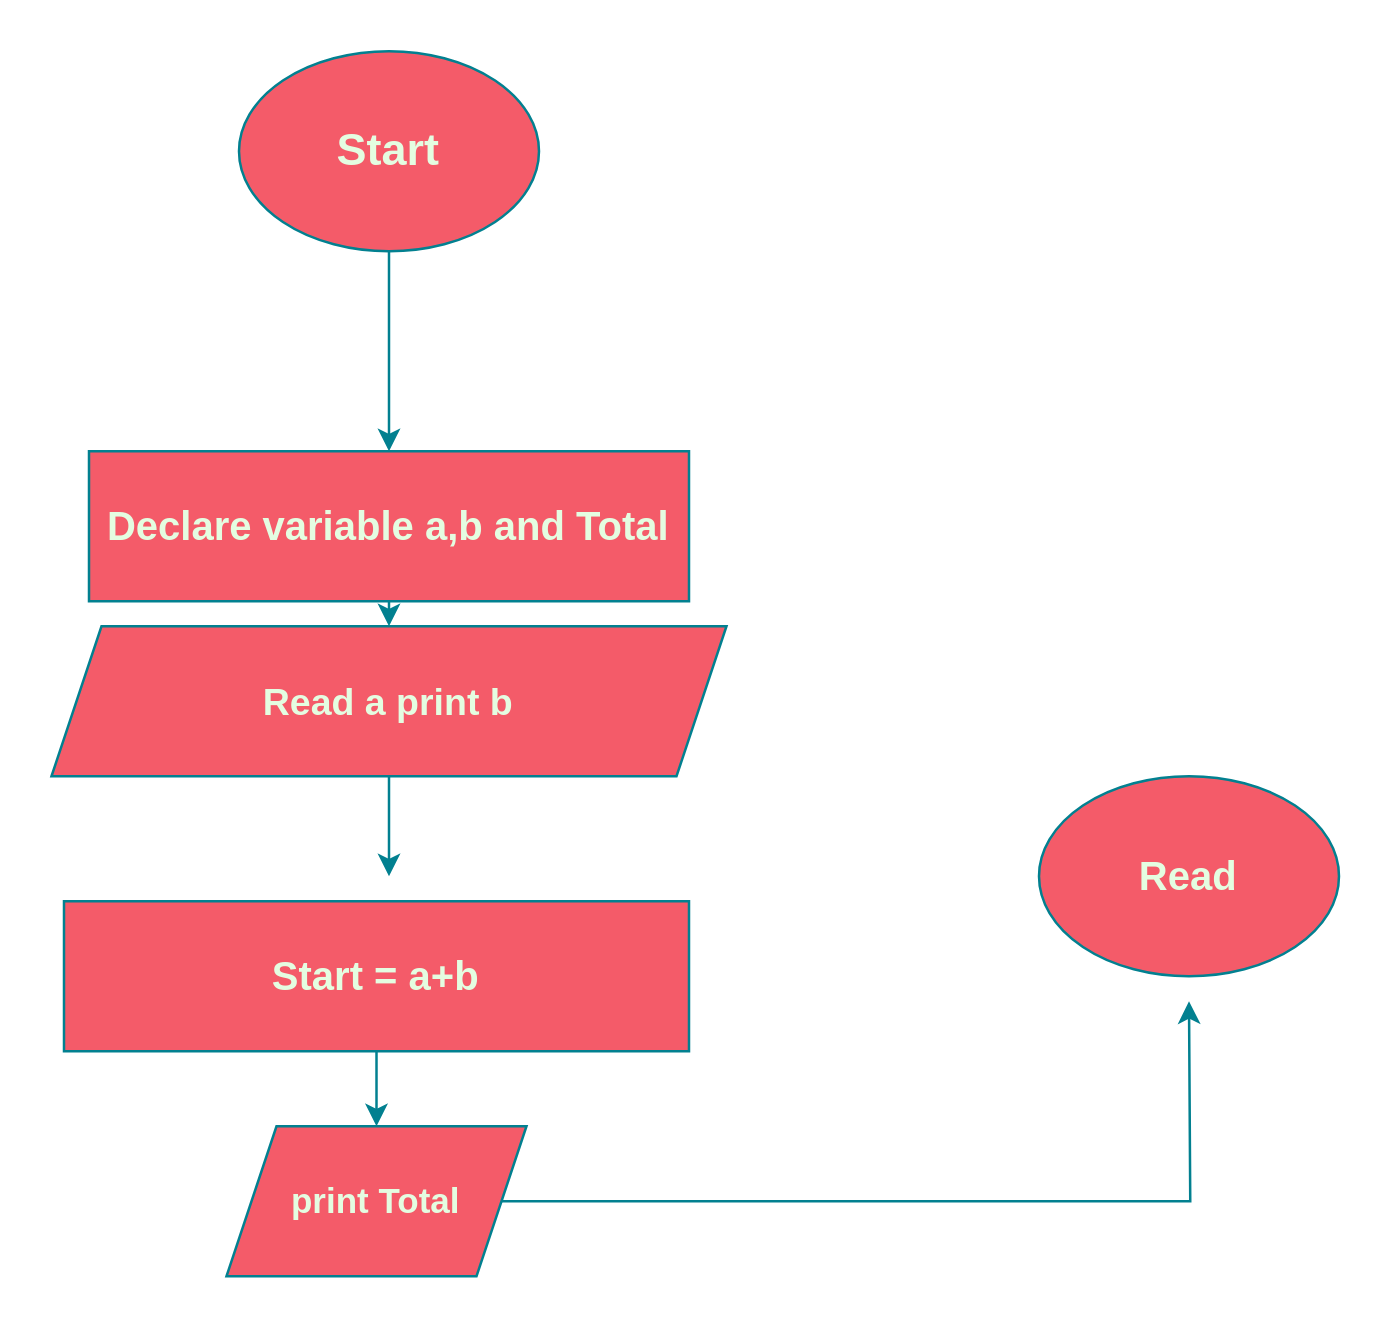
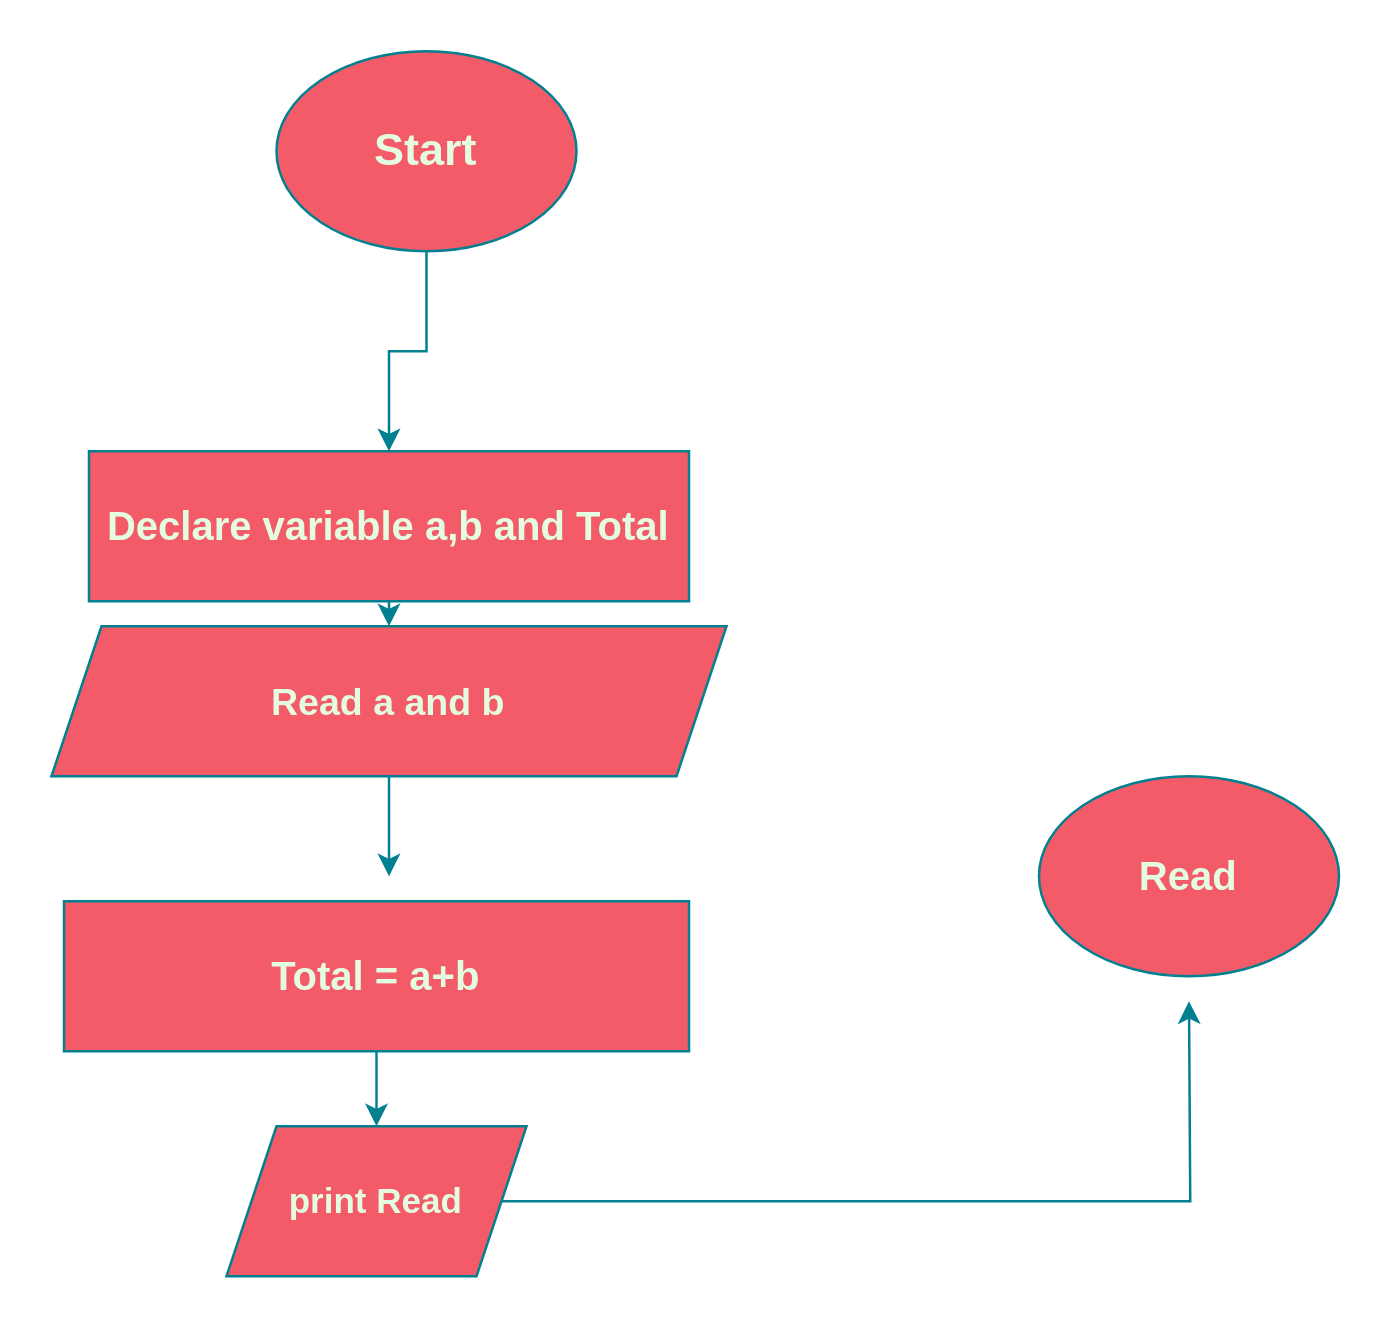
(389, 151) -> (426, 151)
(389, 701) -> (389, 701)
(376, 976) -> (376, 976)
(376, 1201) -> (376, 1201)
